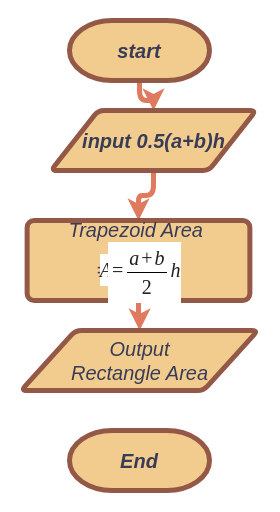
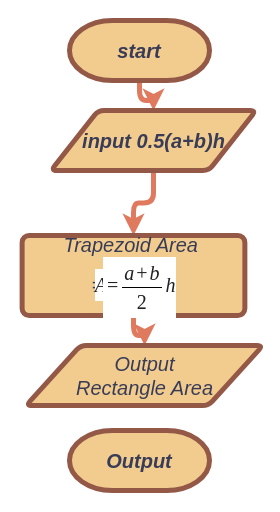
(138, 261) -> (133, 276)
(140, 361) -> (145, 376)
(140, 461) -> (140, 461)
